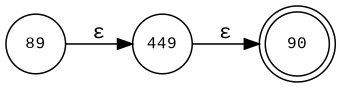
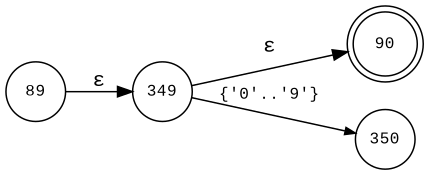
(162, 44) -> (162, 92)
none -> (385, 139)
